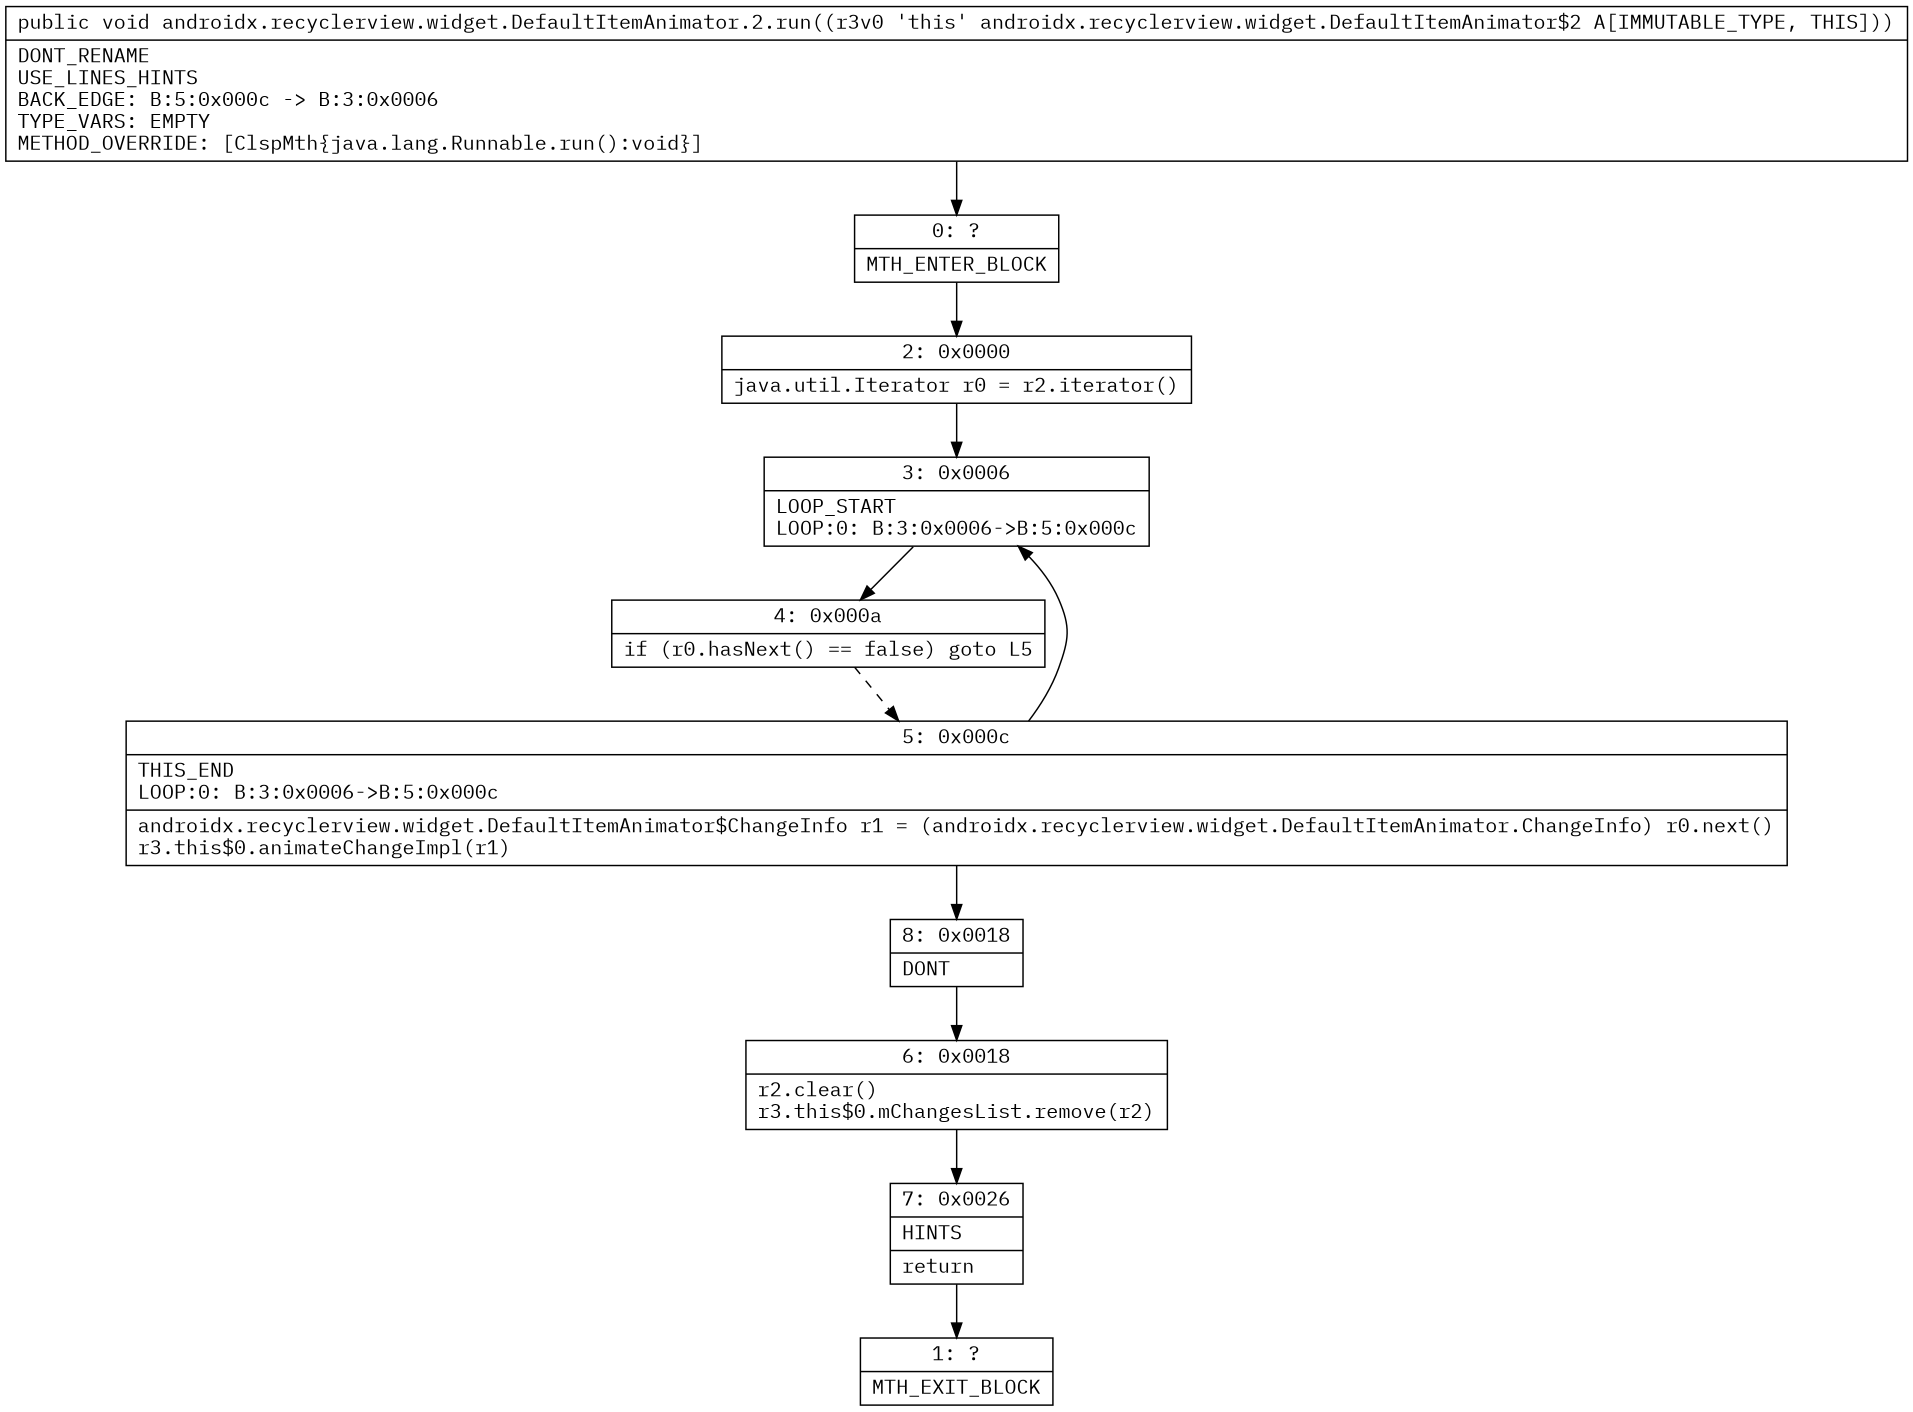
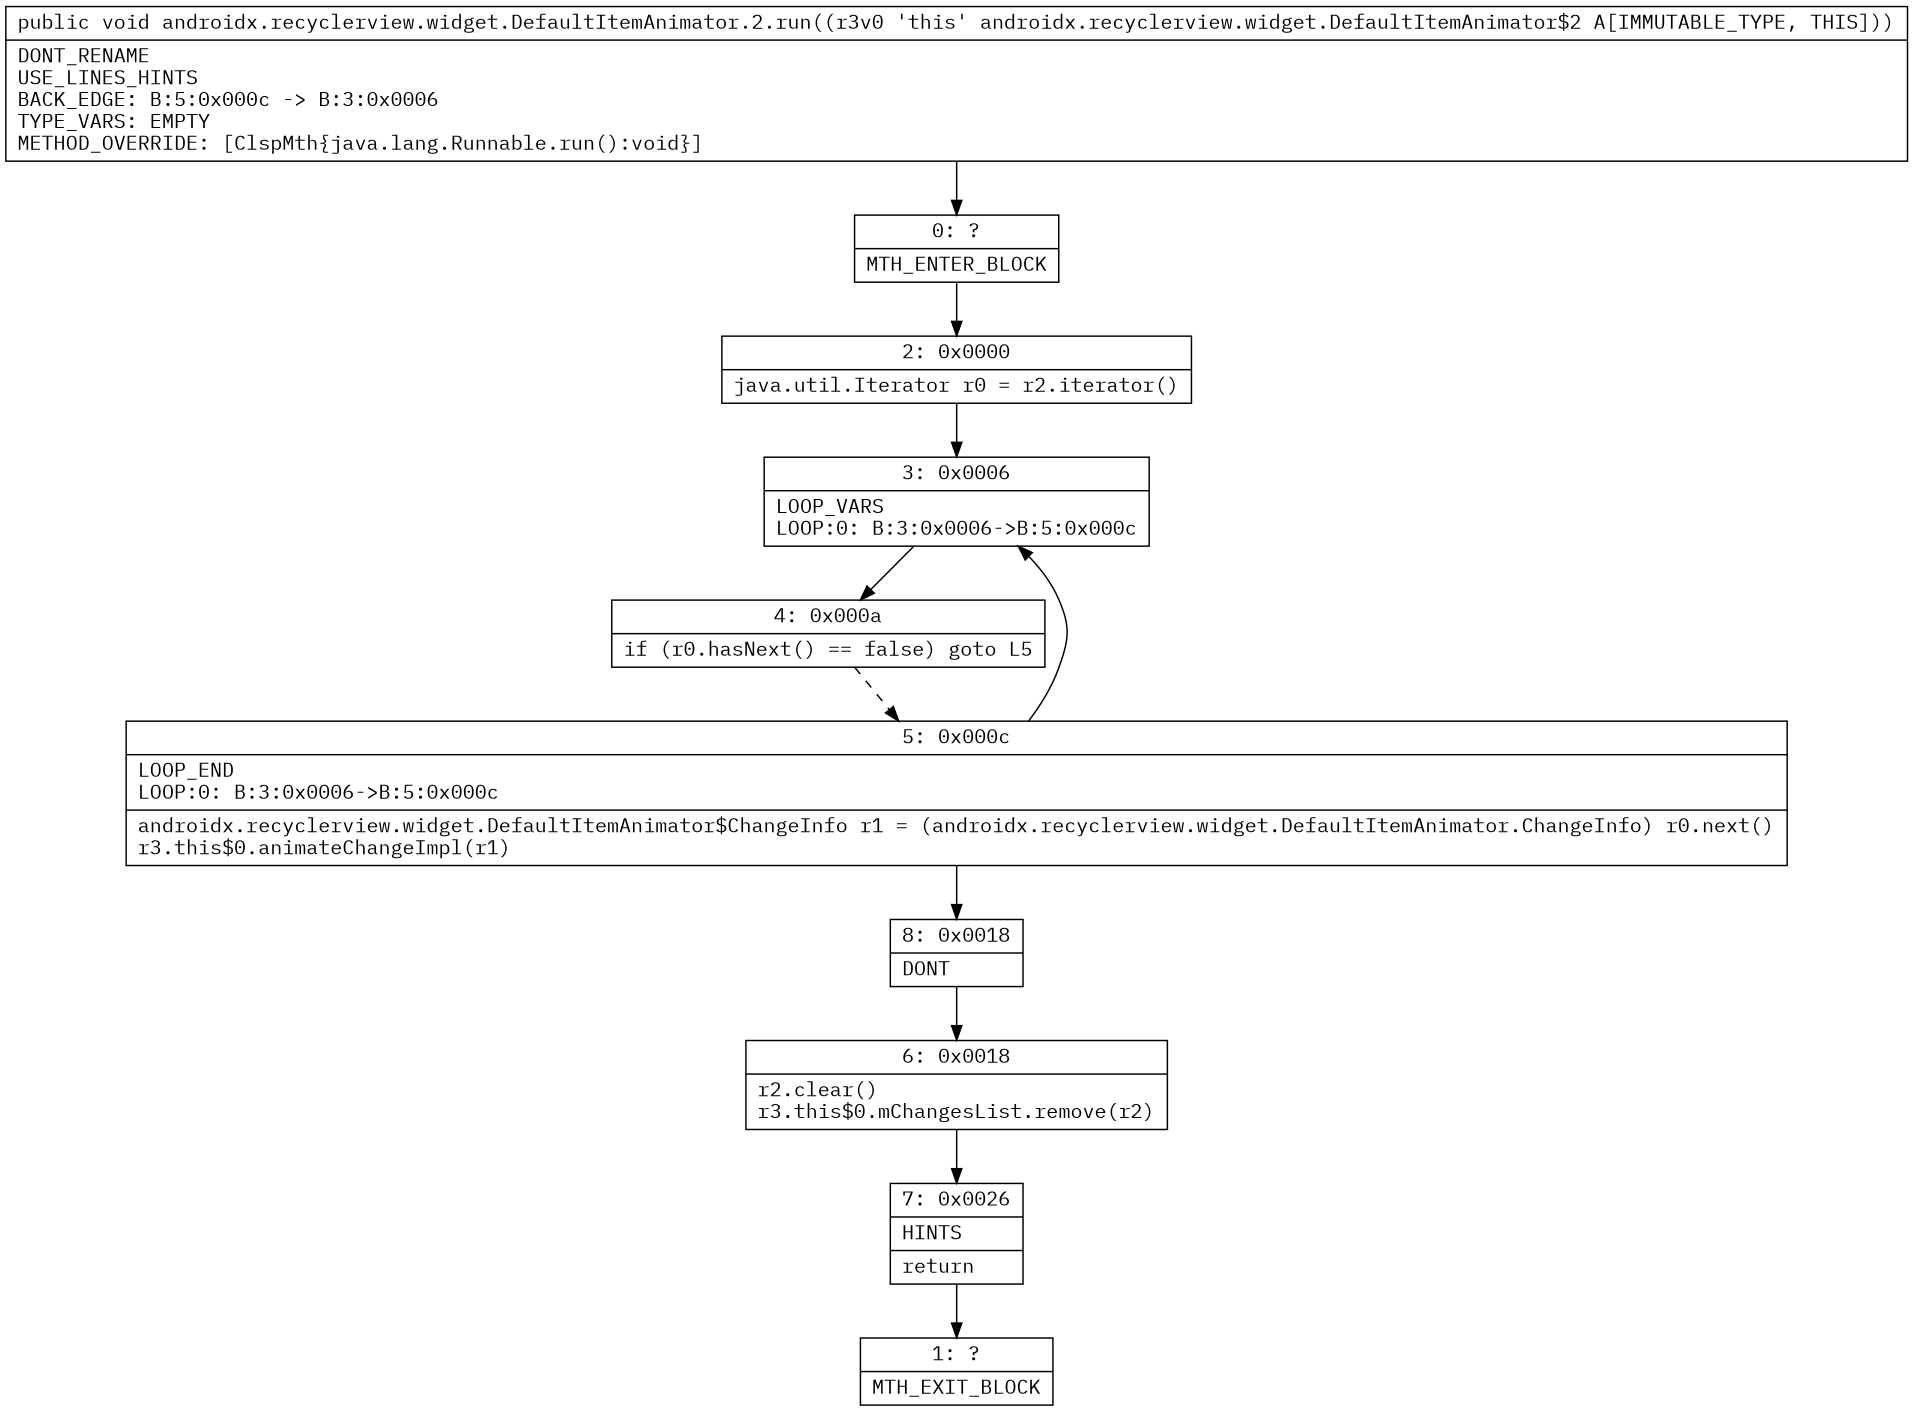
(836, 507) -> (831, 507)
(187, 771) -> (187, 771)
